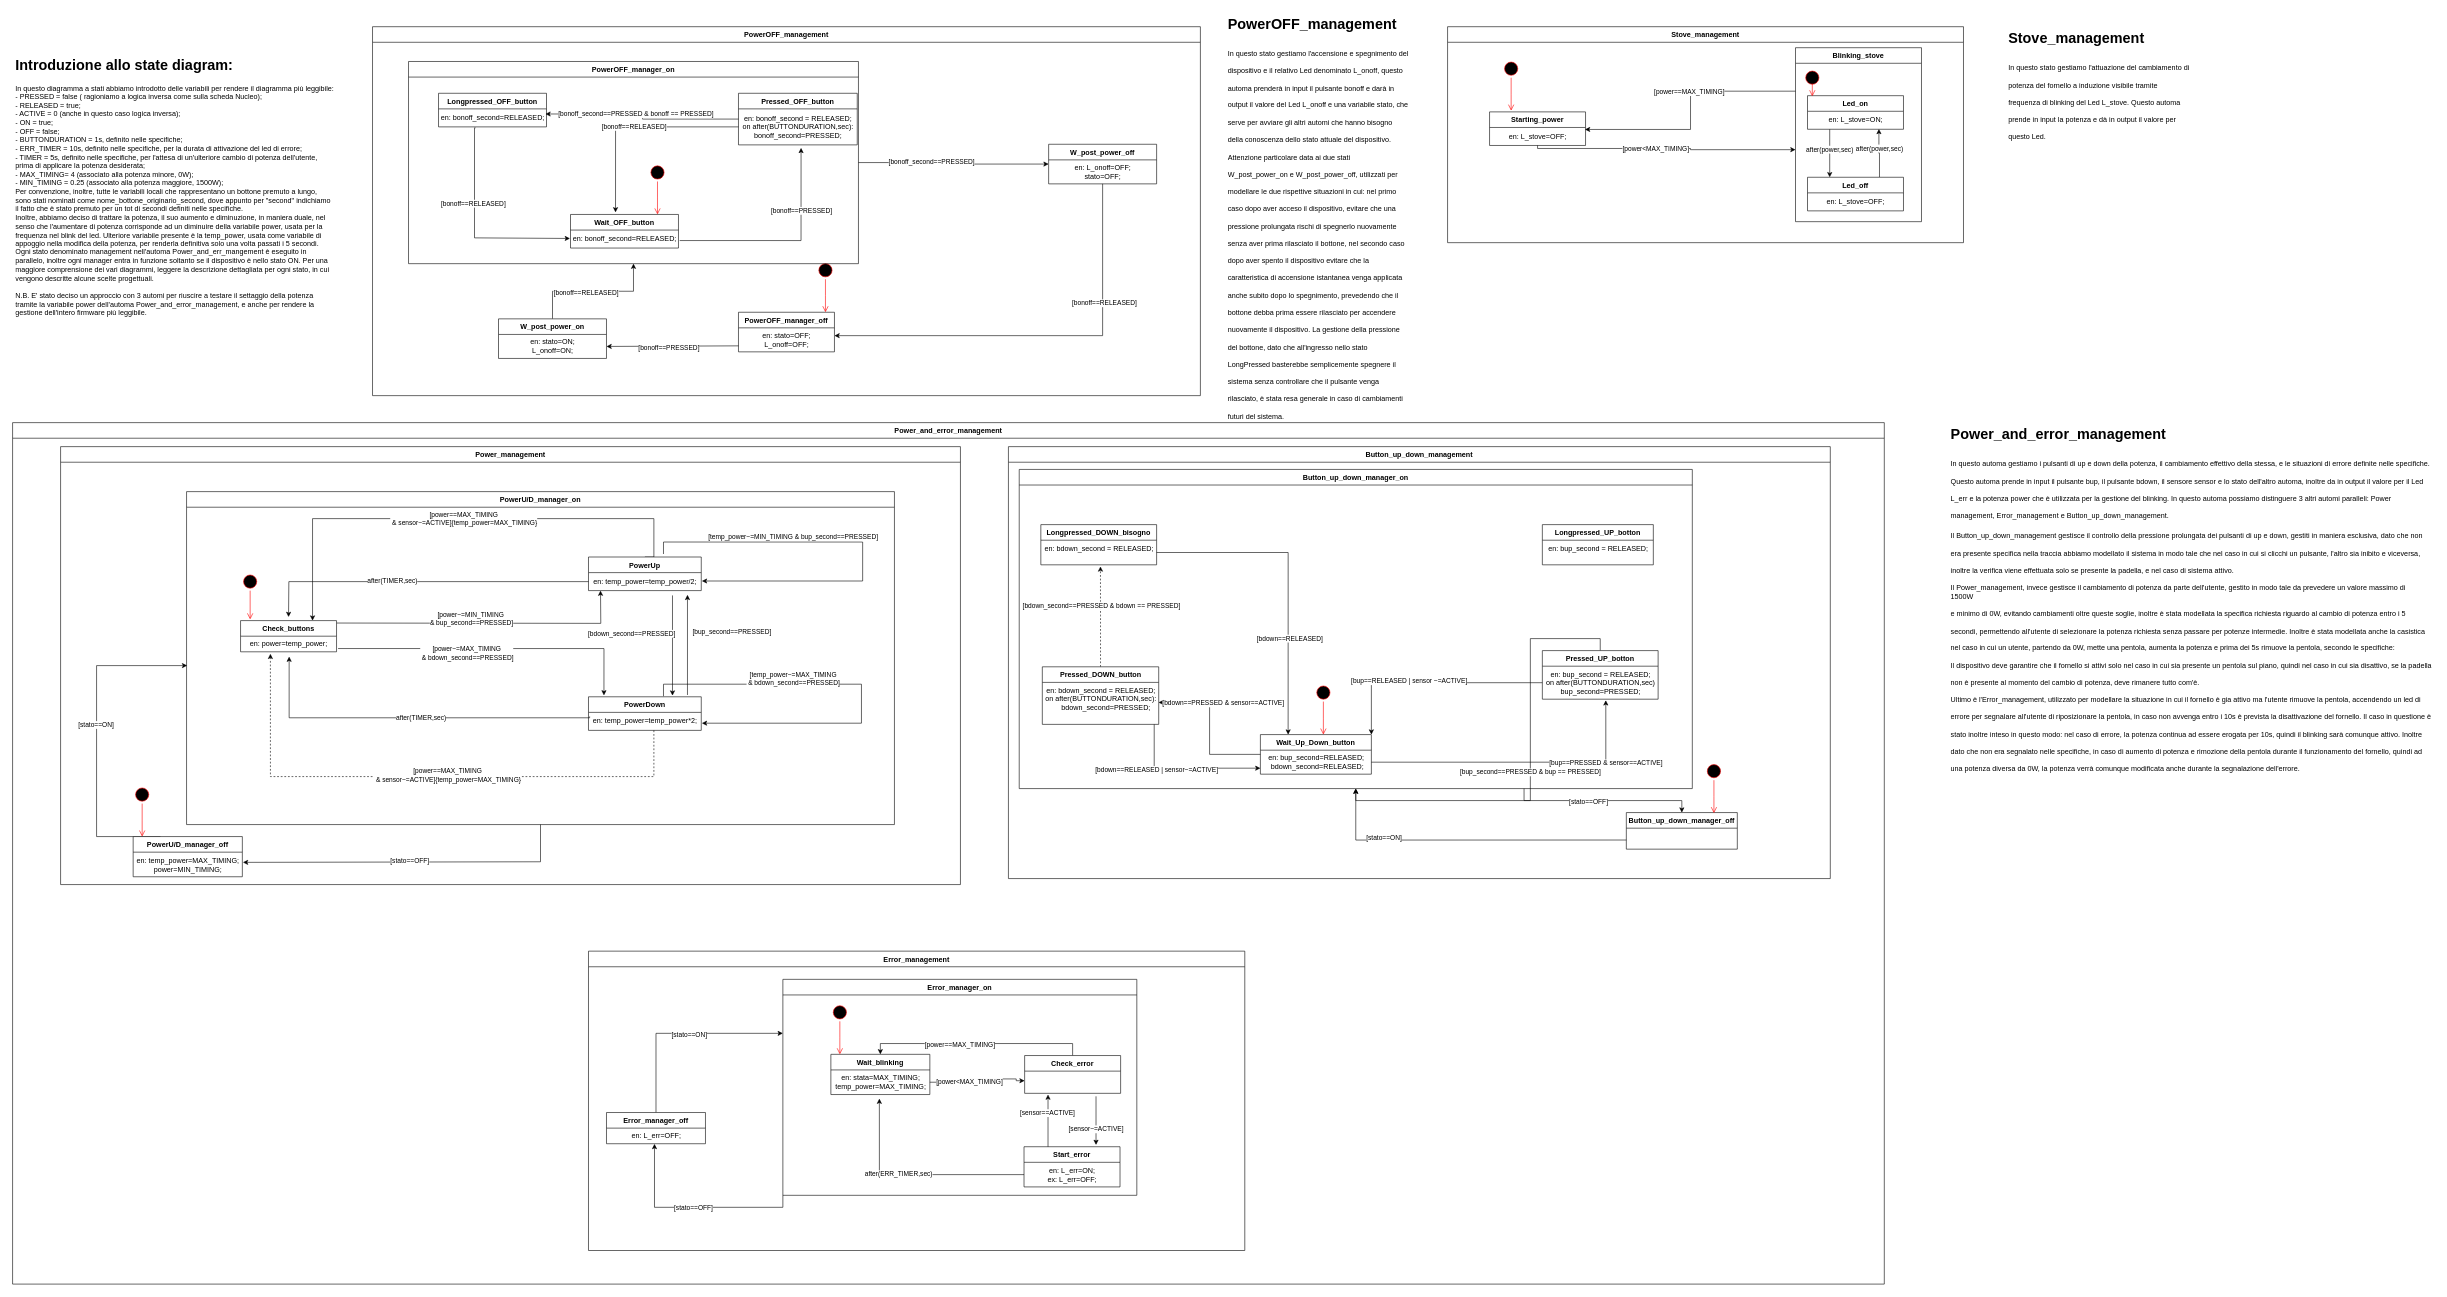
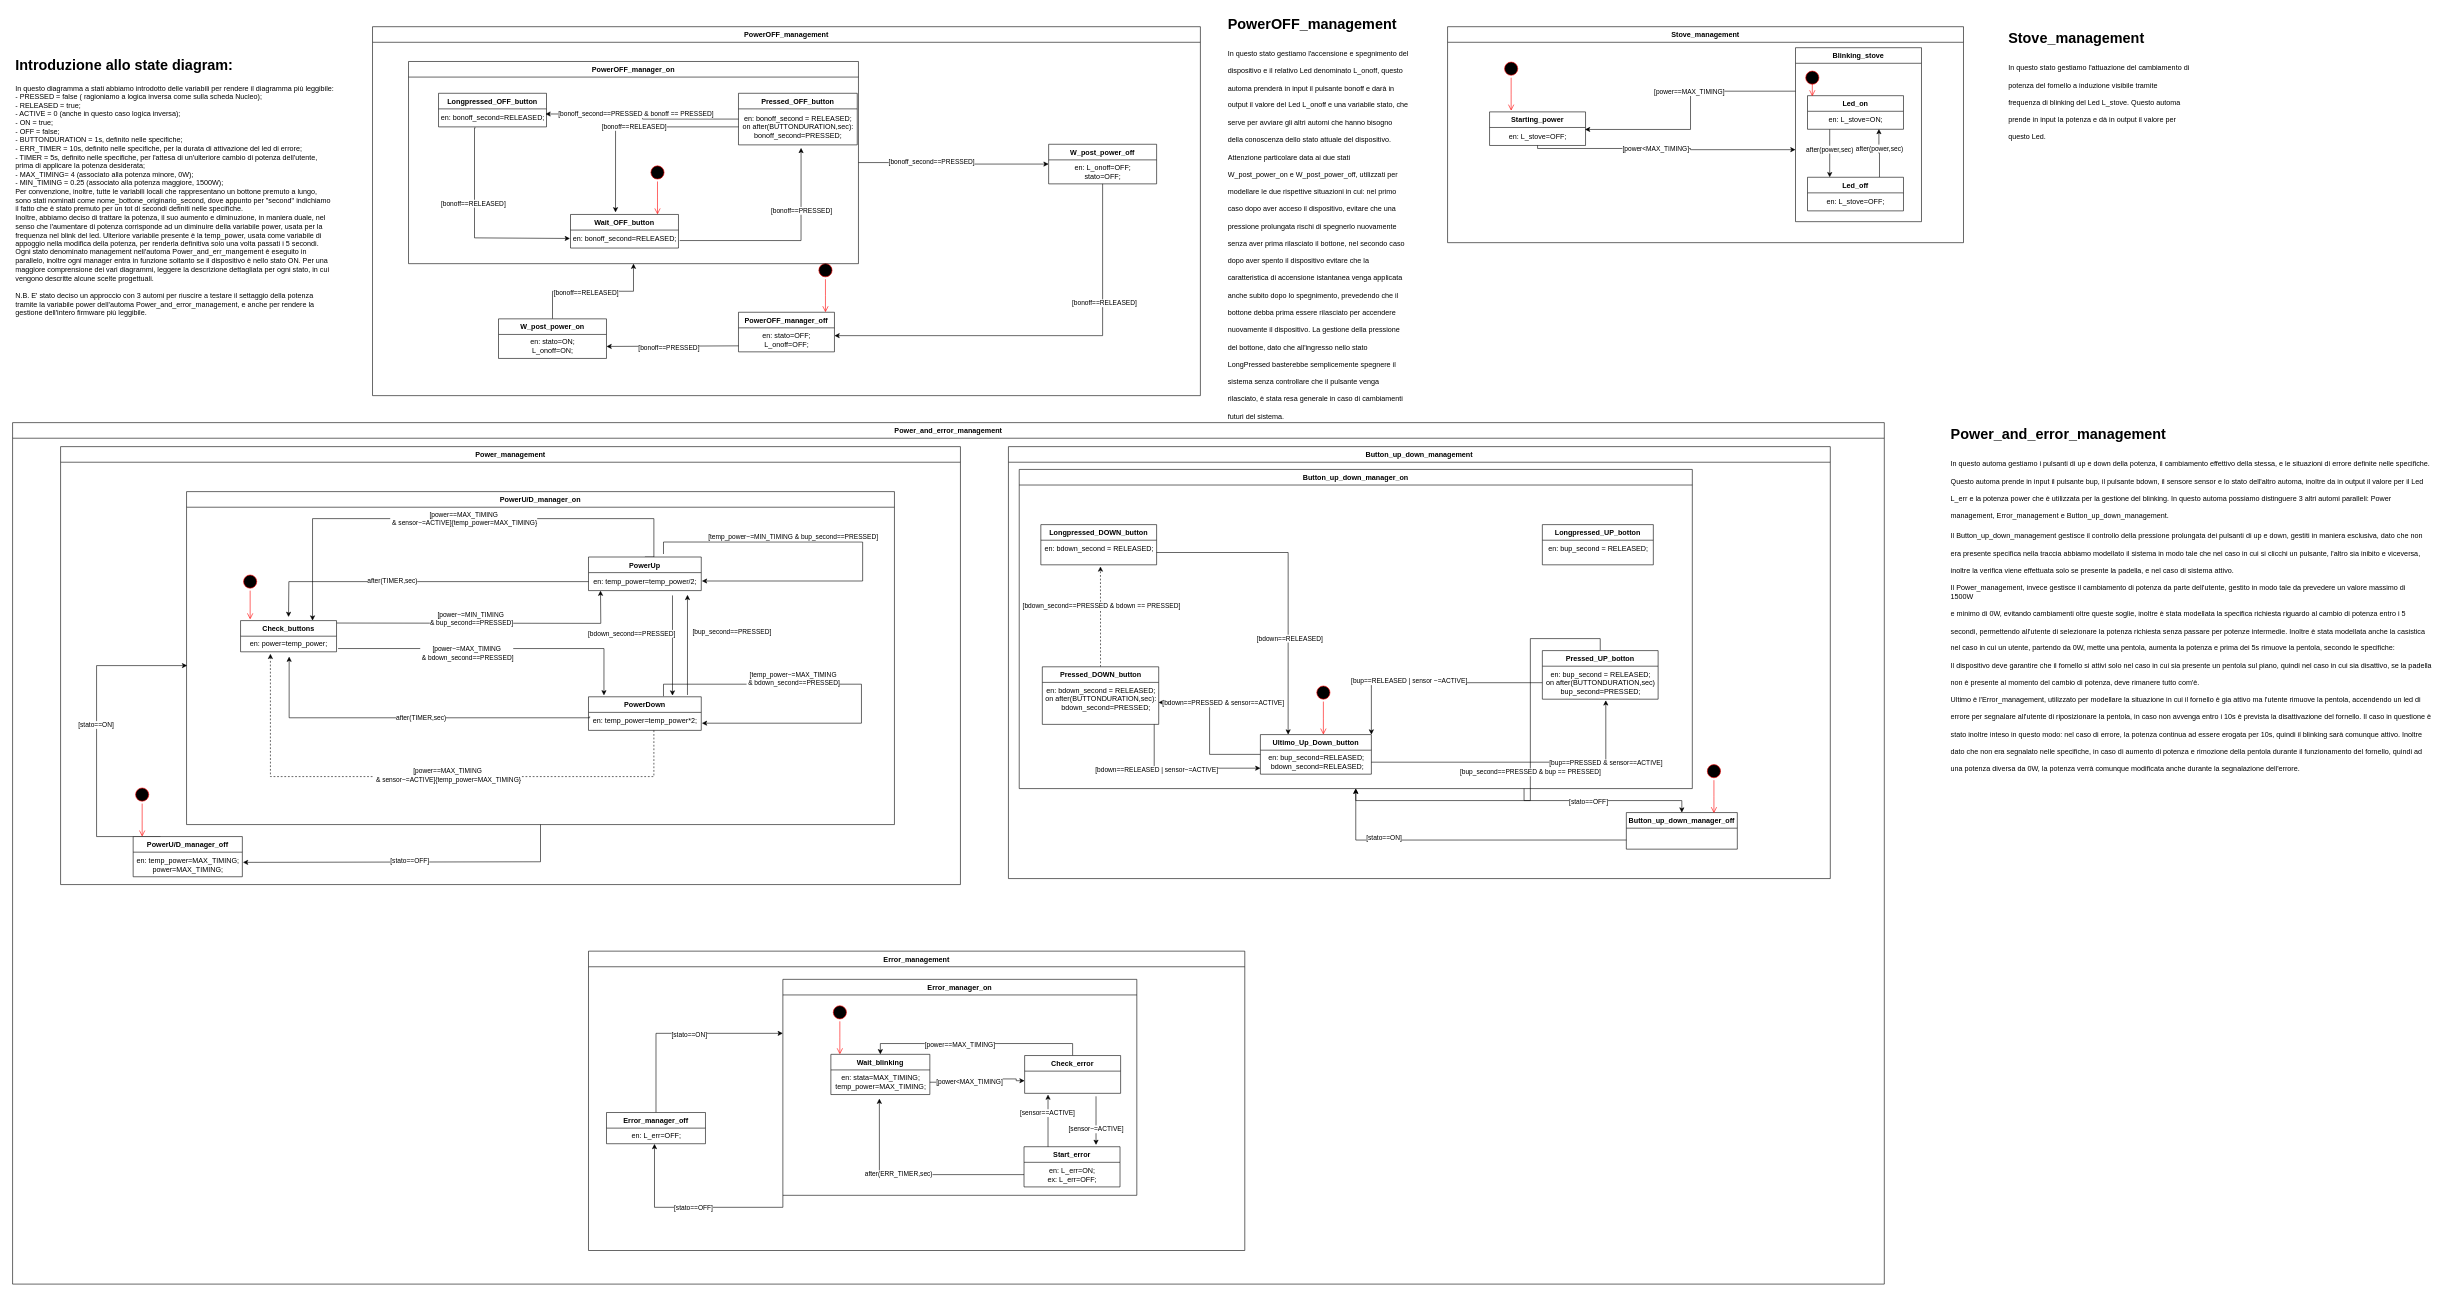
(1099, 533) -> (1099, 533)
(1316, 743) -> (1316, 743)
(188, 865) -> (188, 865)
